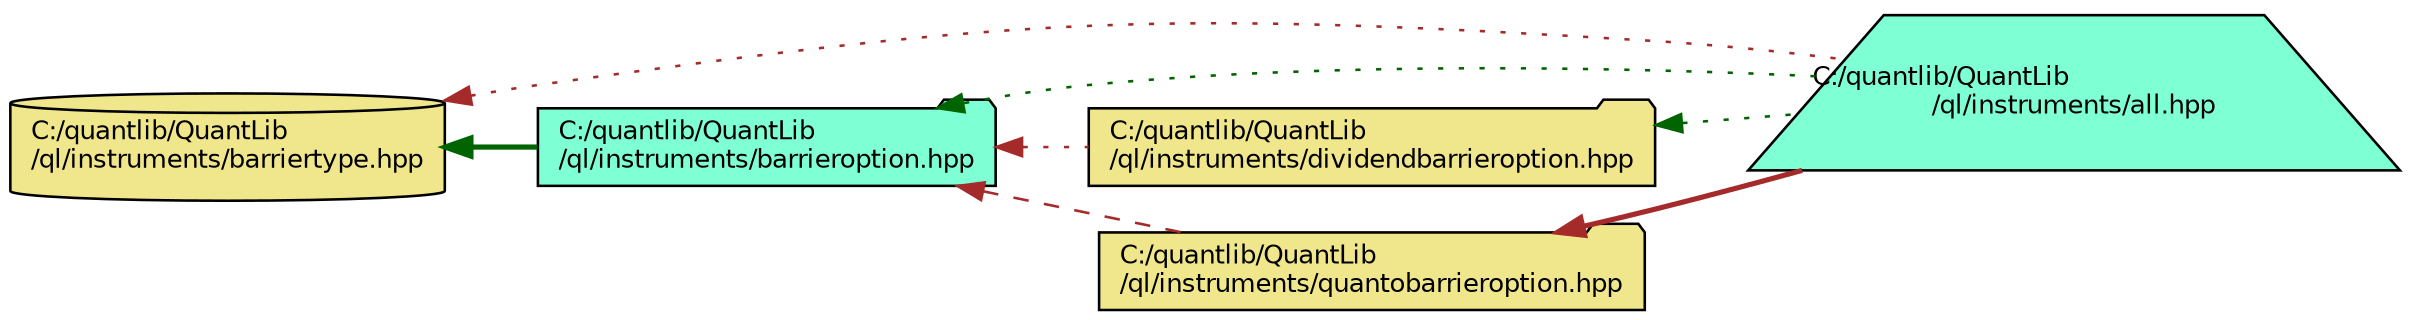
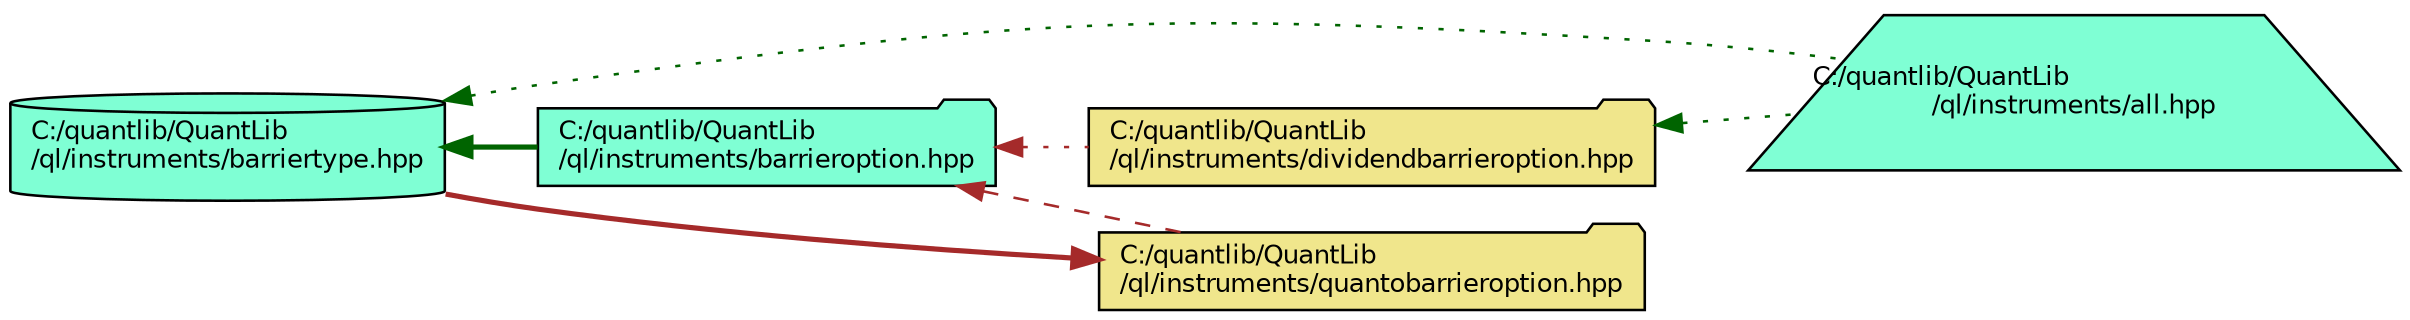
(1156, 24) -> (1156, 24)
(1396, 69) -> none
(228, 147) -> (228, 147)
(1693, 200) -> (758, 234)
